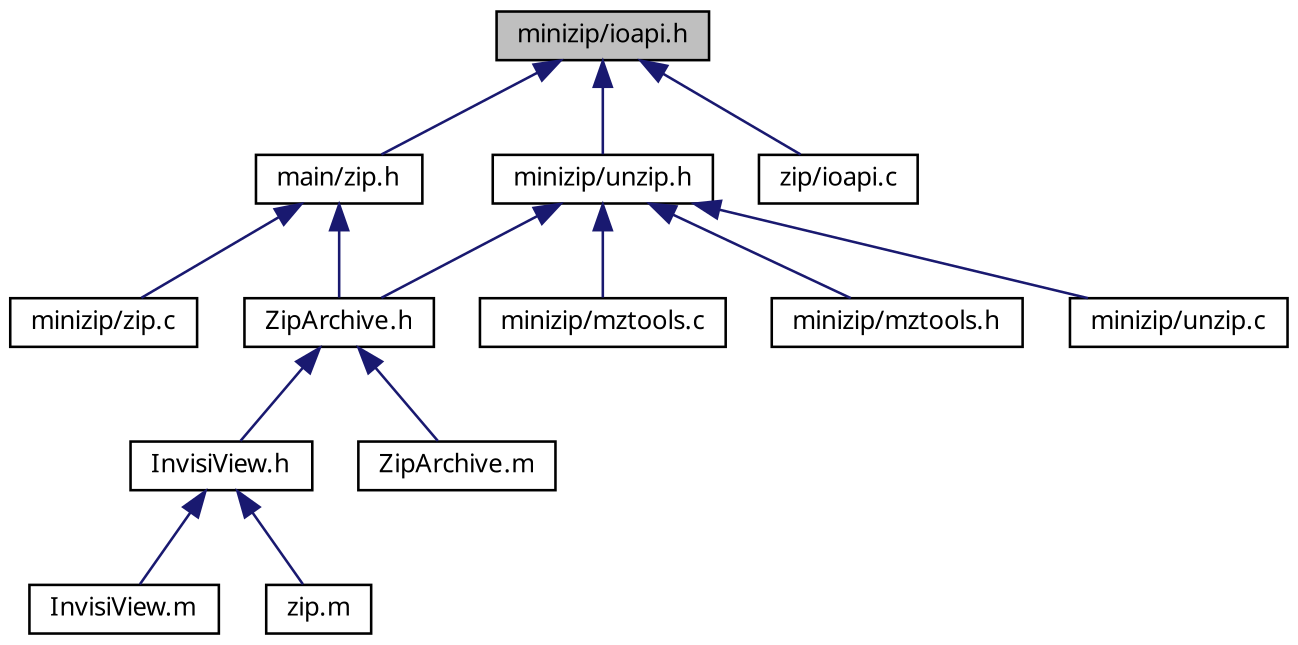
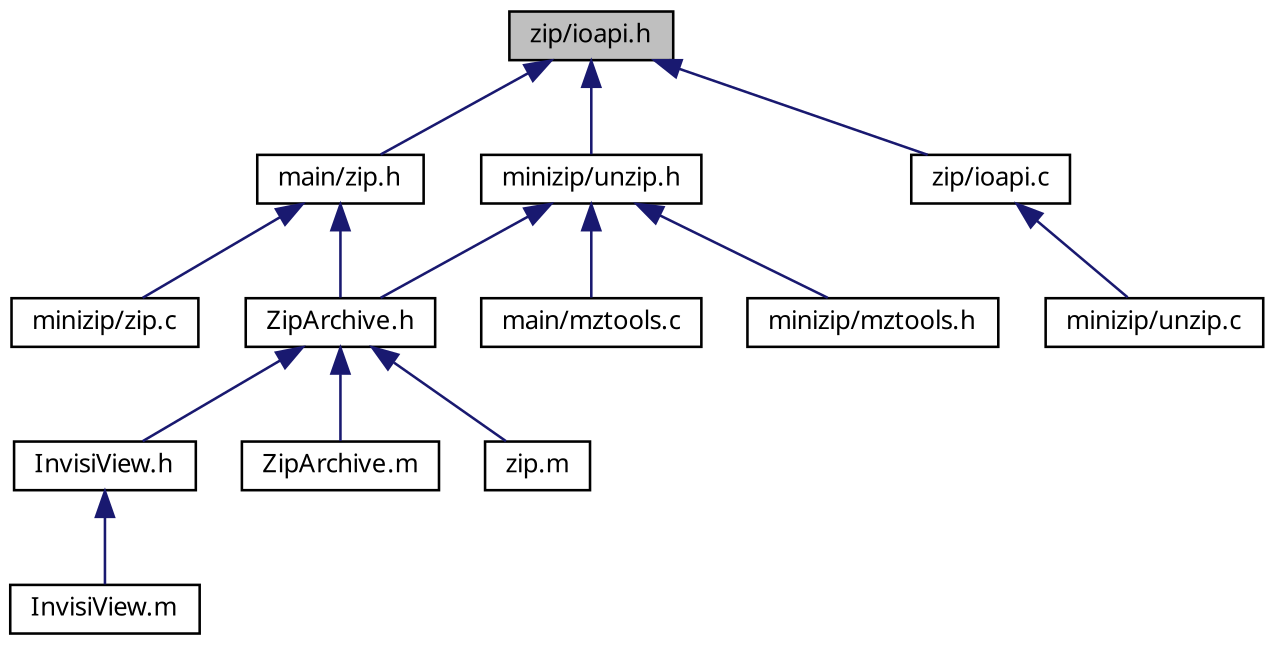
(603, 36) -> (591, 36)
(904, 254) -> (1082, 259)
(603, 323) -> (591, 323)
(278, 548) -> (450, 402)
